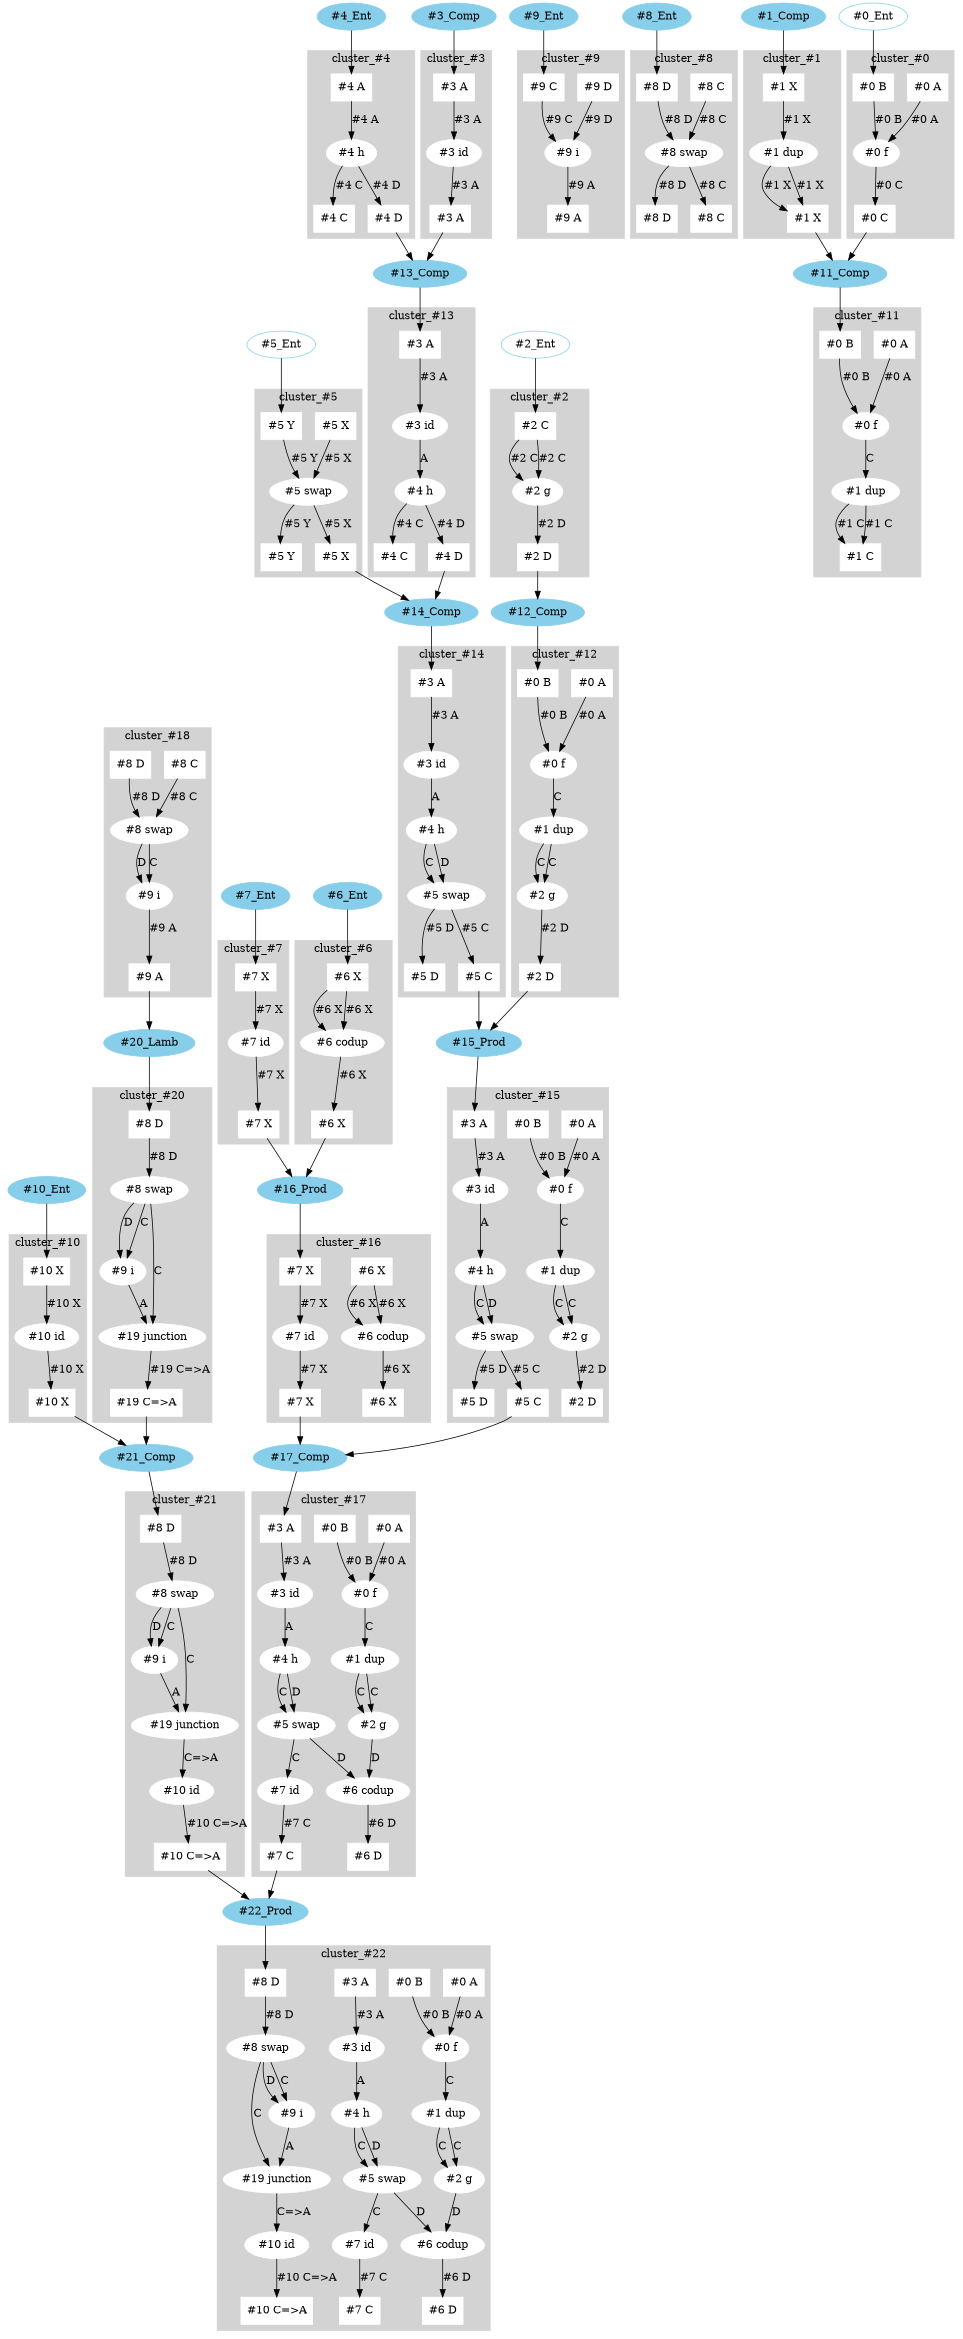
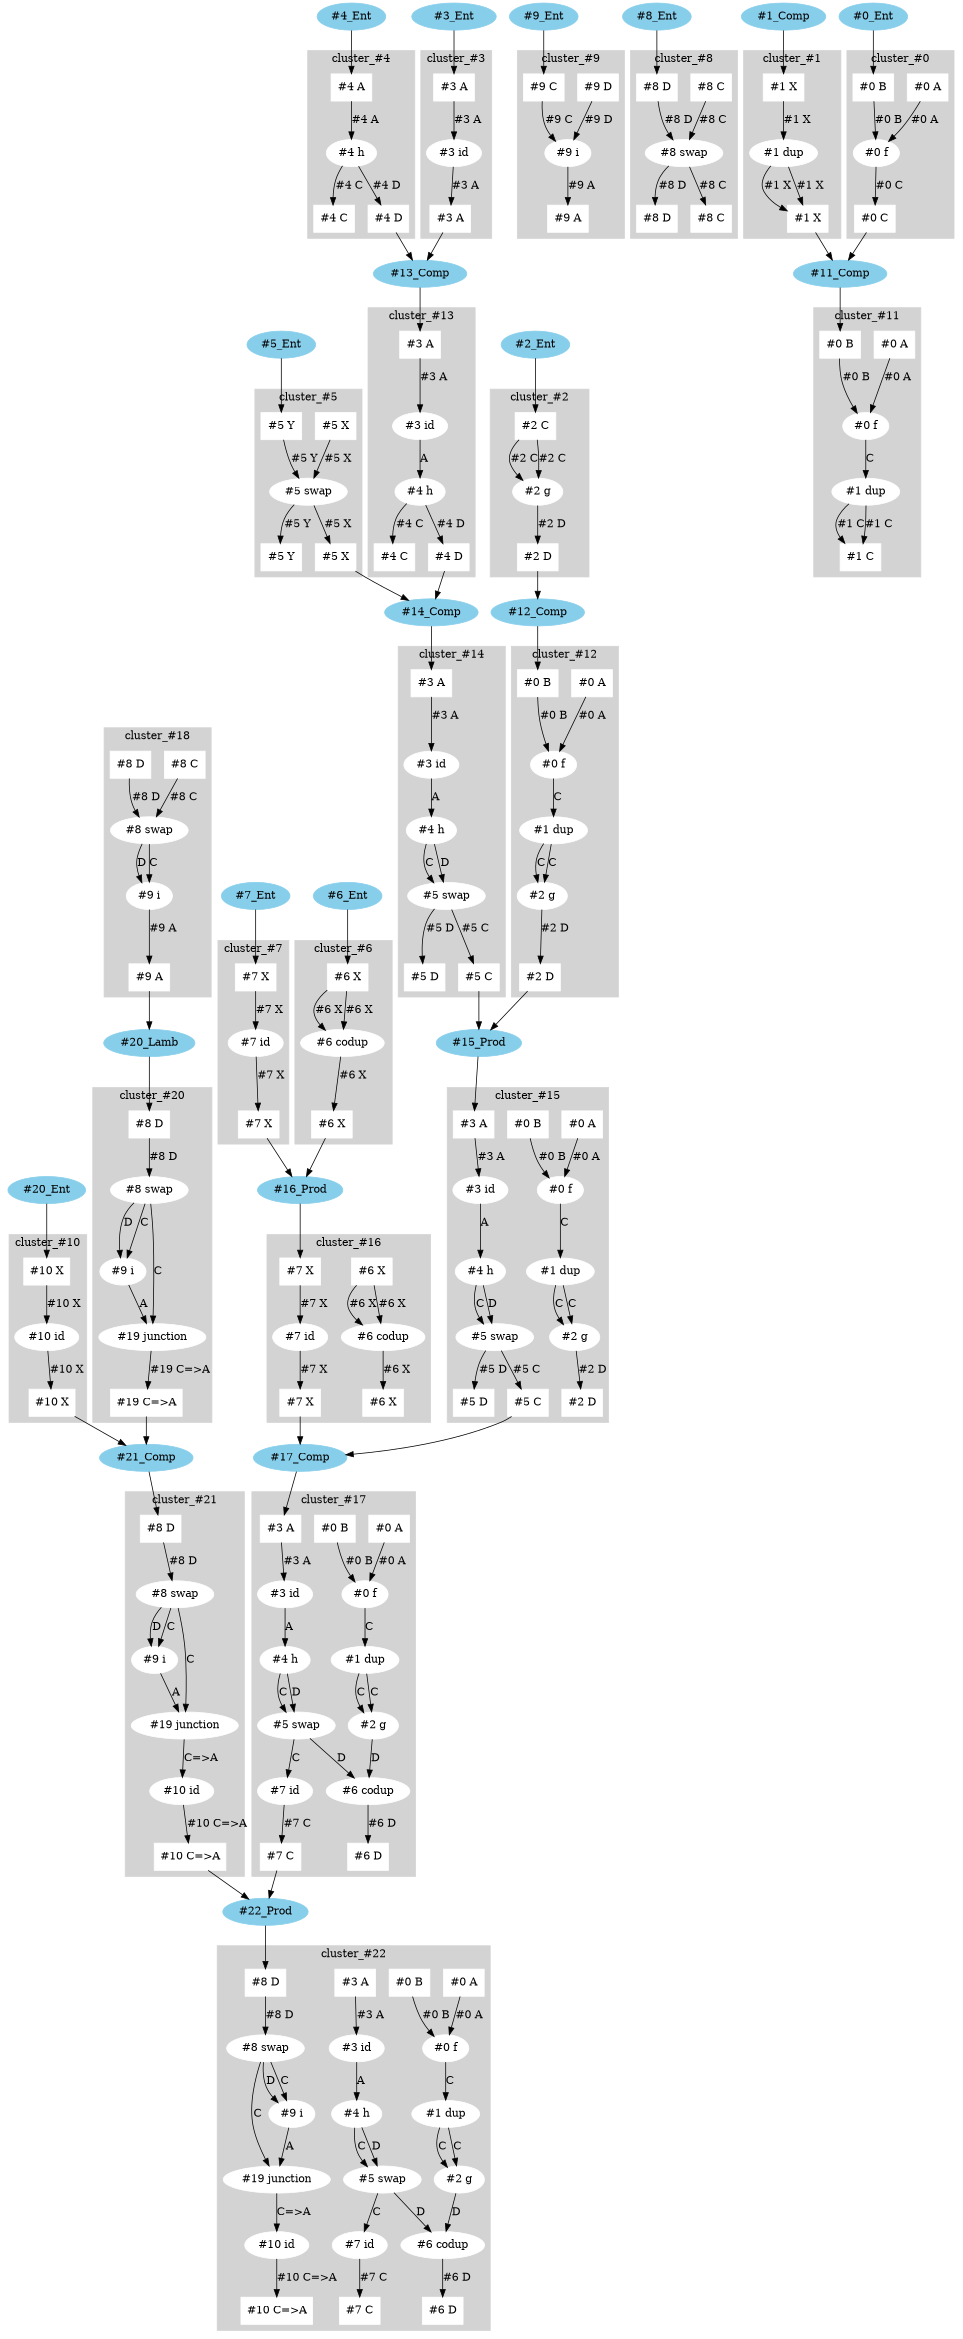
(454, 17) -> (454, 17)
(873, 17) -> (873, 17)
(281, 345) -> (281, 345)
(535, 345) -> (535, 345)
(47, 1190) -> (47, 1190)
